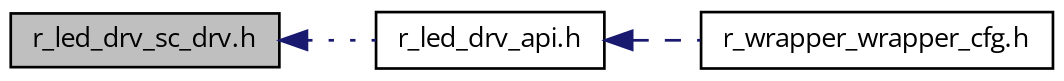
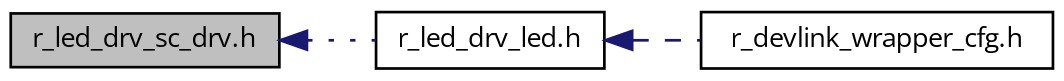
(490, 40) -> (490, 40)
(877, 40) -> (877, 40)
